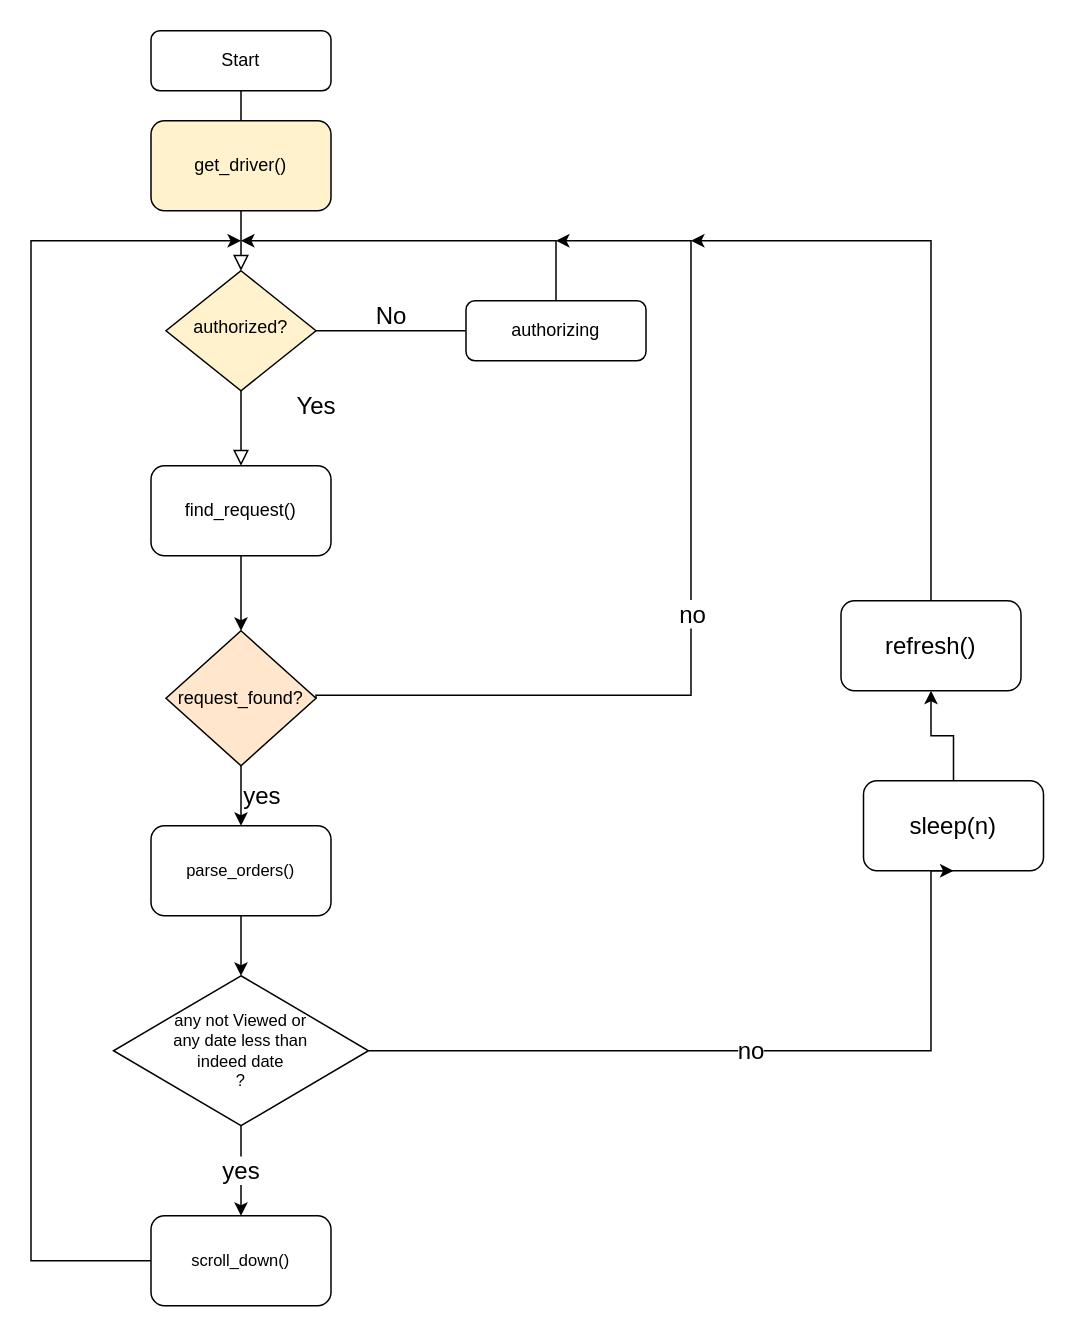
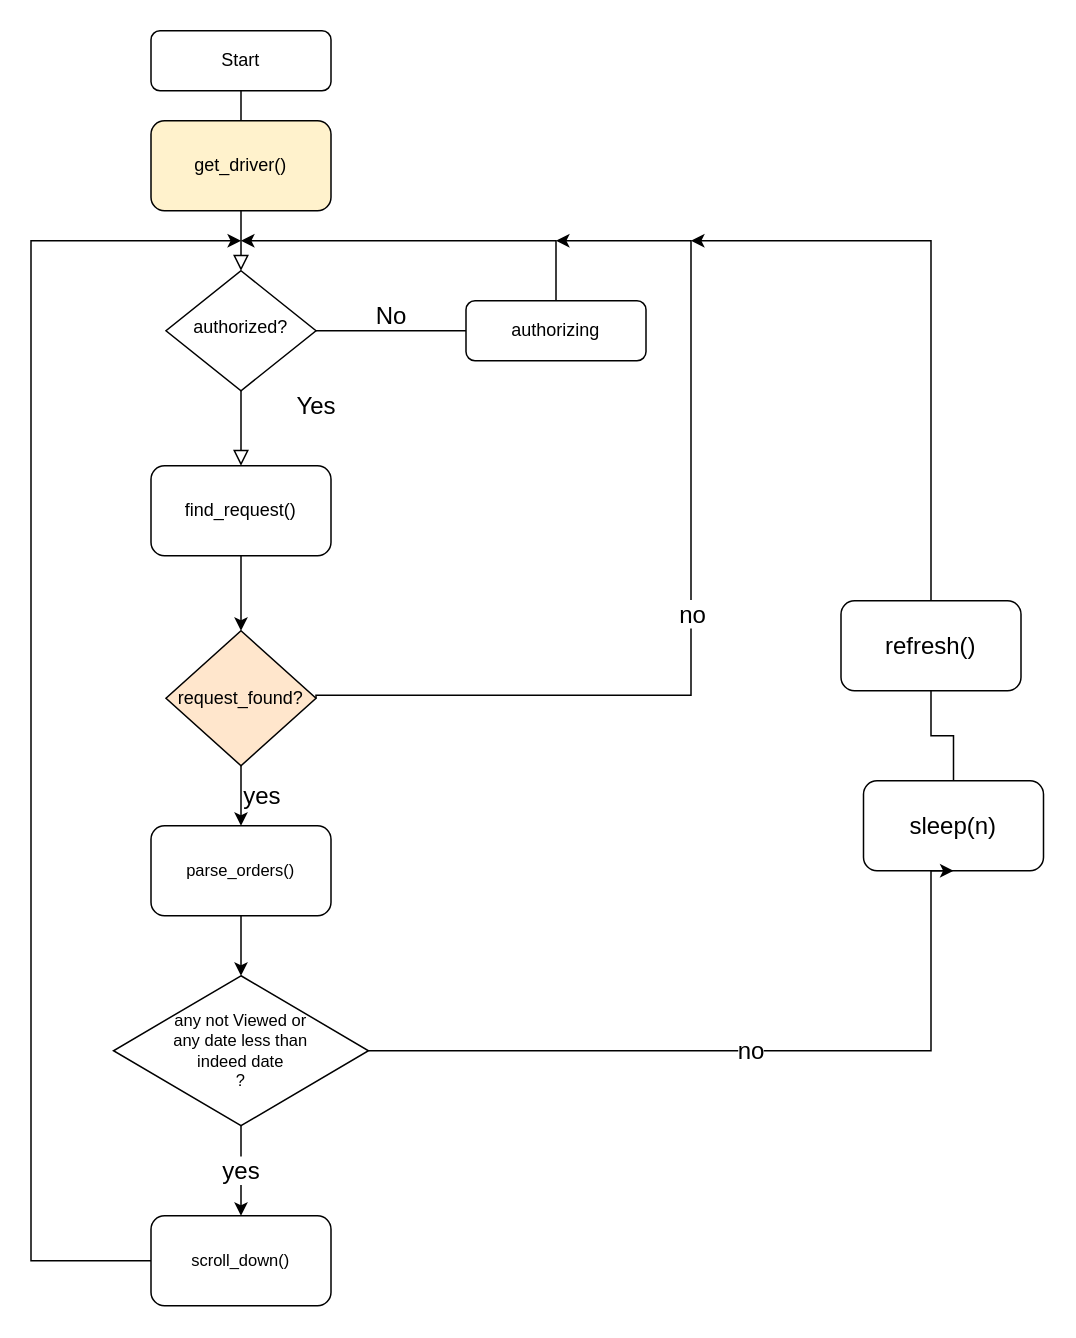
(241, 331) -> (241, 331)
(931, 702) -> (931, 698)
